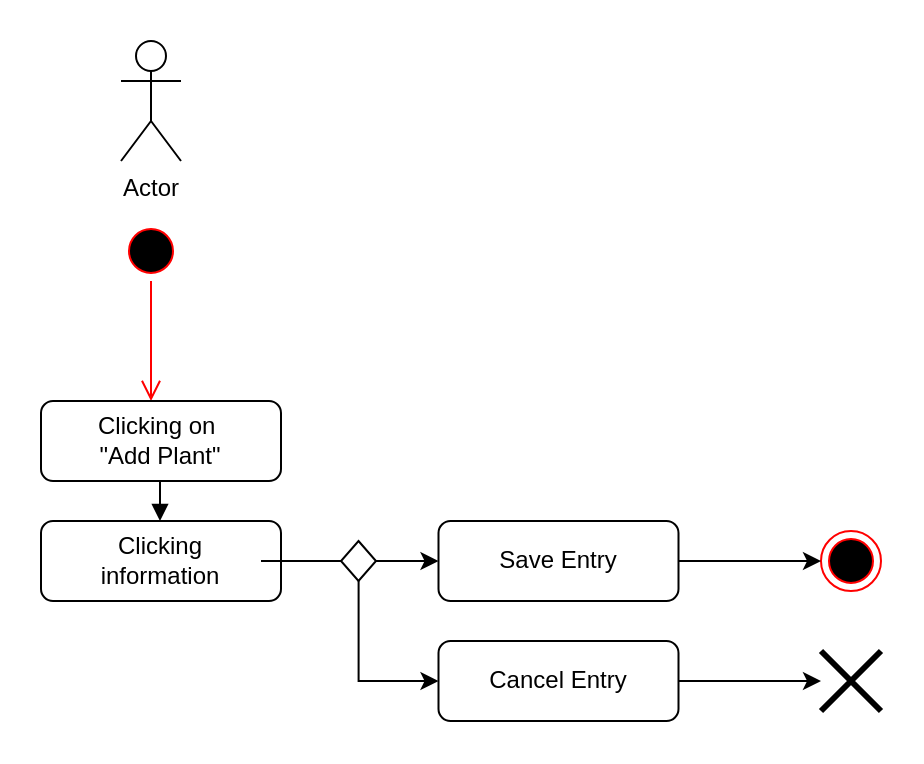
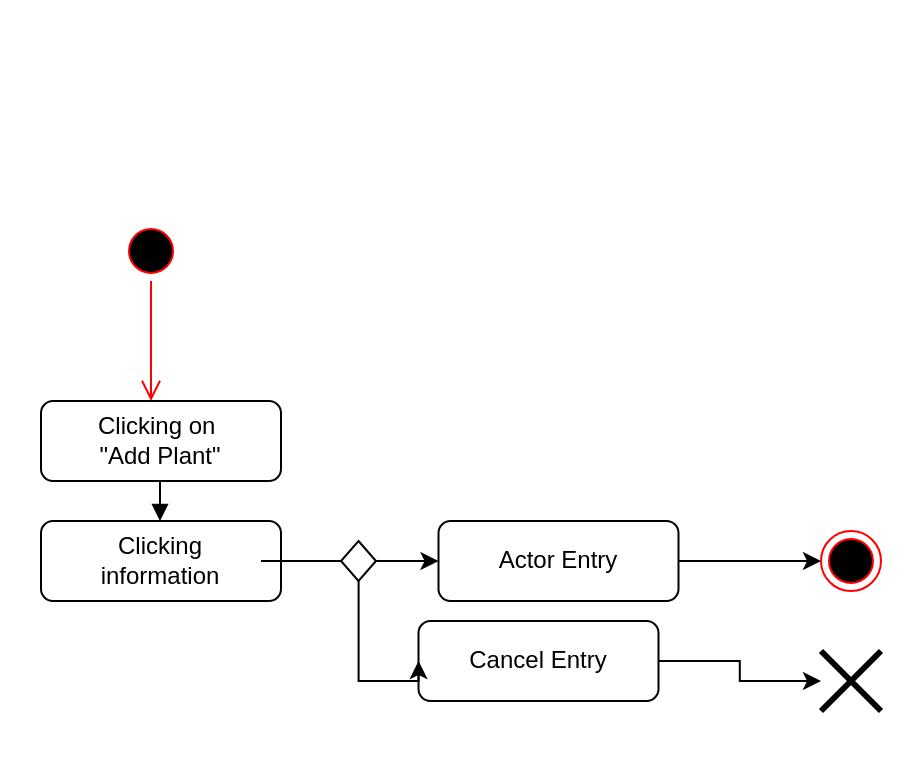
(151, 101) -> none
(559, 561) -> (559, 561)
(559, 681) -> (539, 661)
